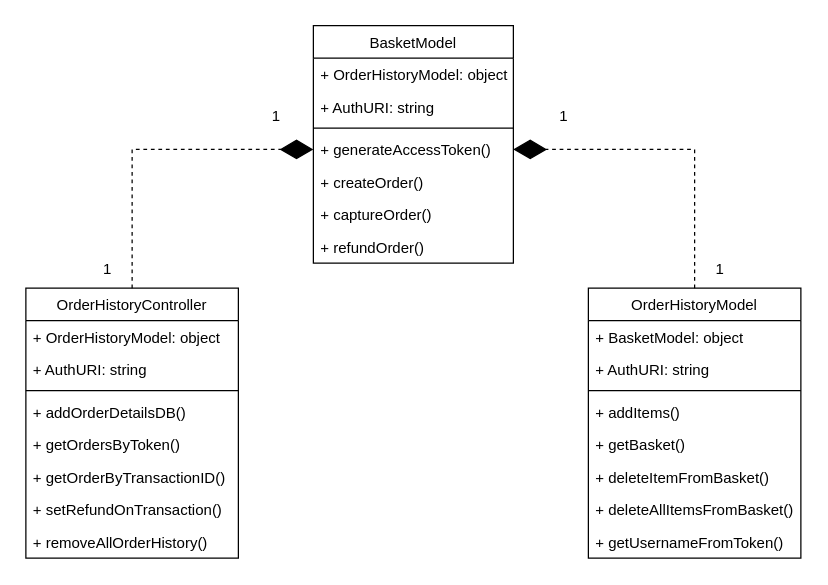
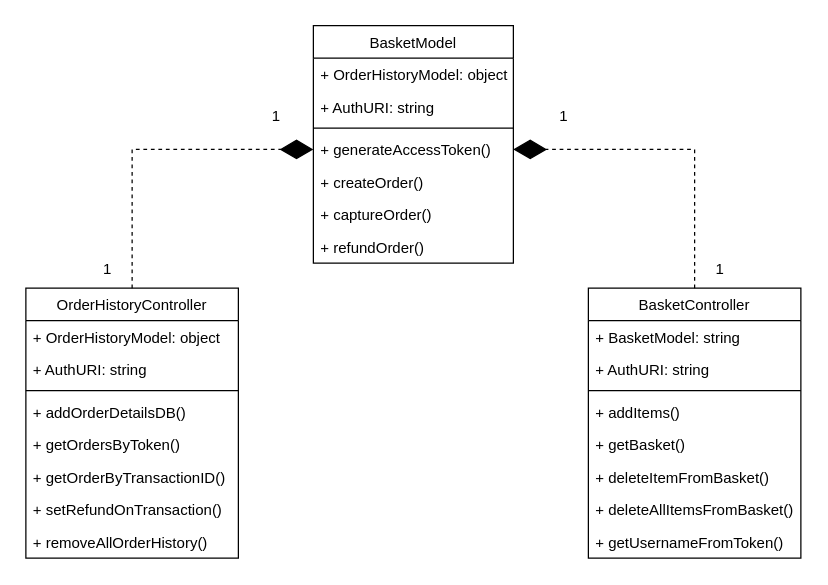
(694, 305) -> (694, 305)
(677, 338) -> (675, 338)
